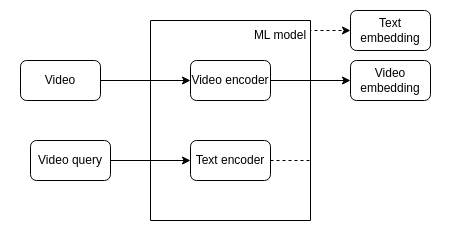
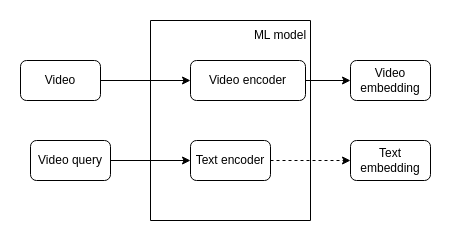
(391, 31) -> (391, 161)
(231, 81) -> (248, 81)
